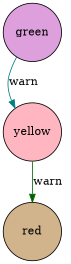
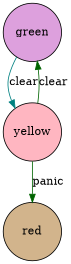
(24, 82) -> (24, 82)
none -> (39, 86)
(48, 182) -> (48, 182)
